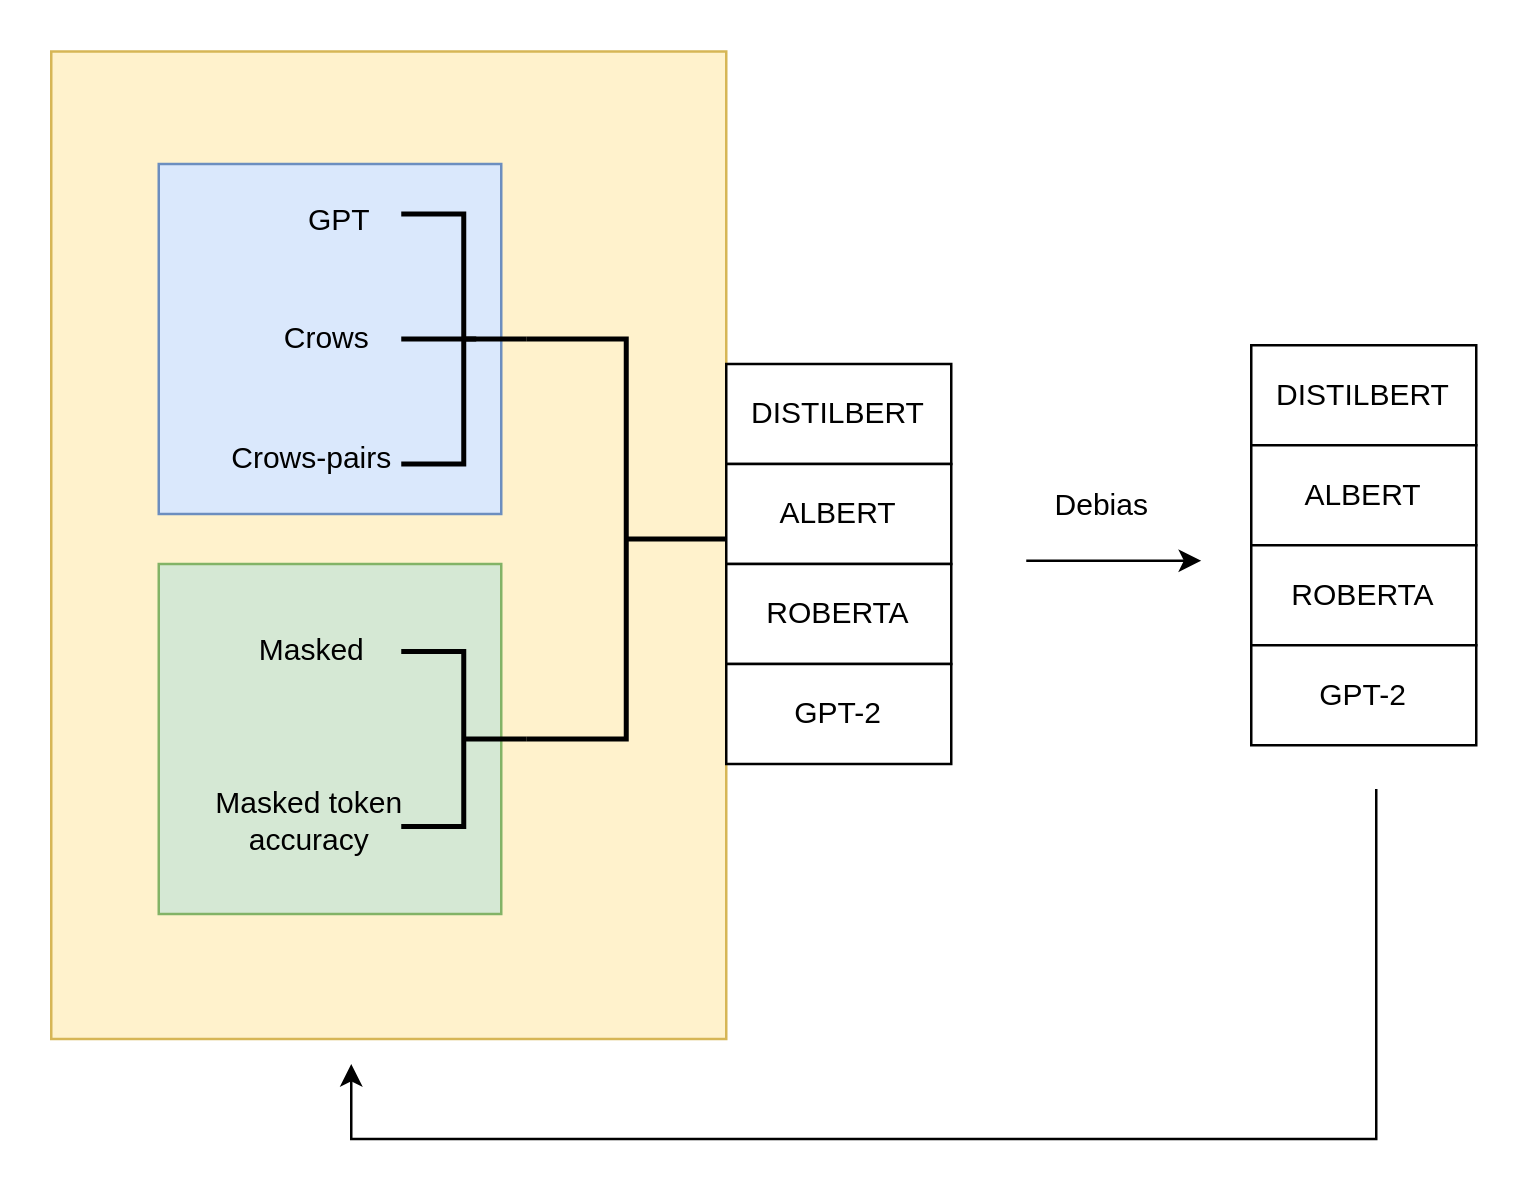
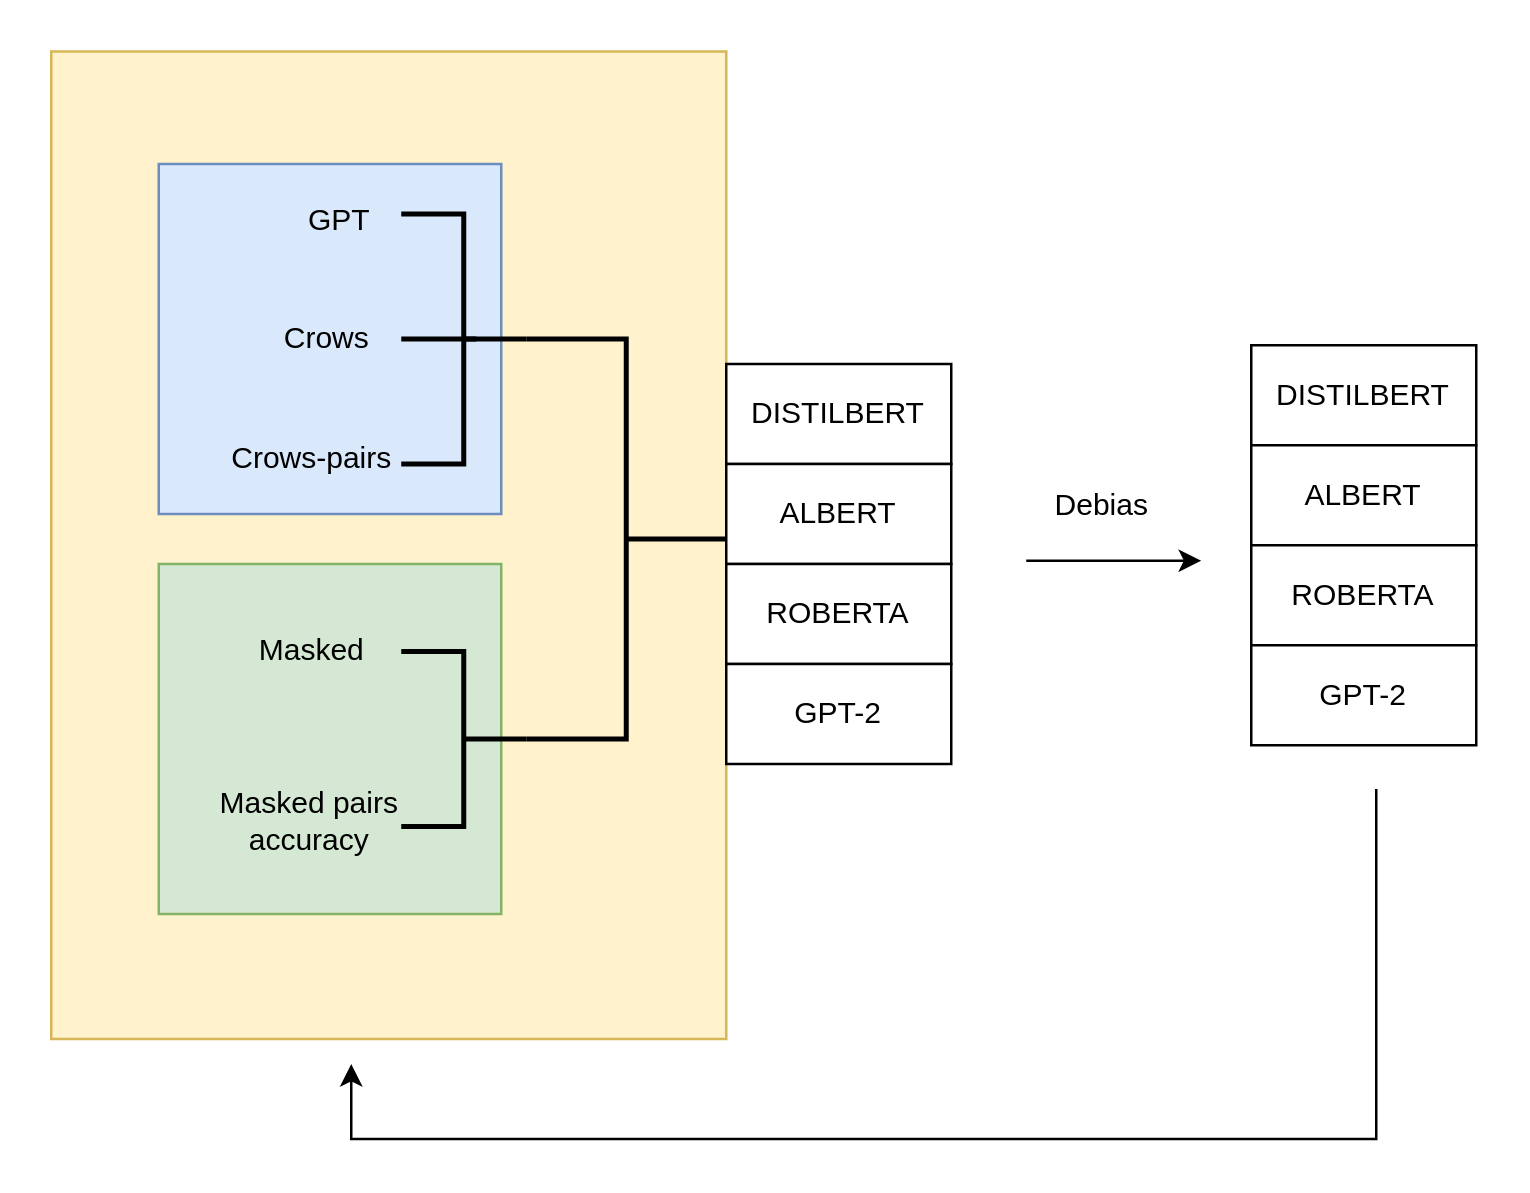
(310, 821) -> (310, 821)
